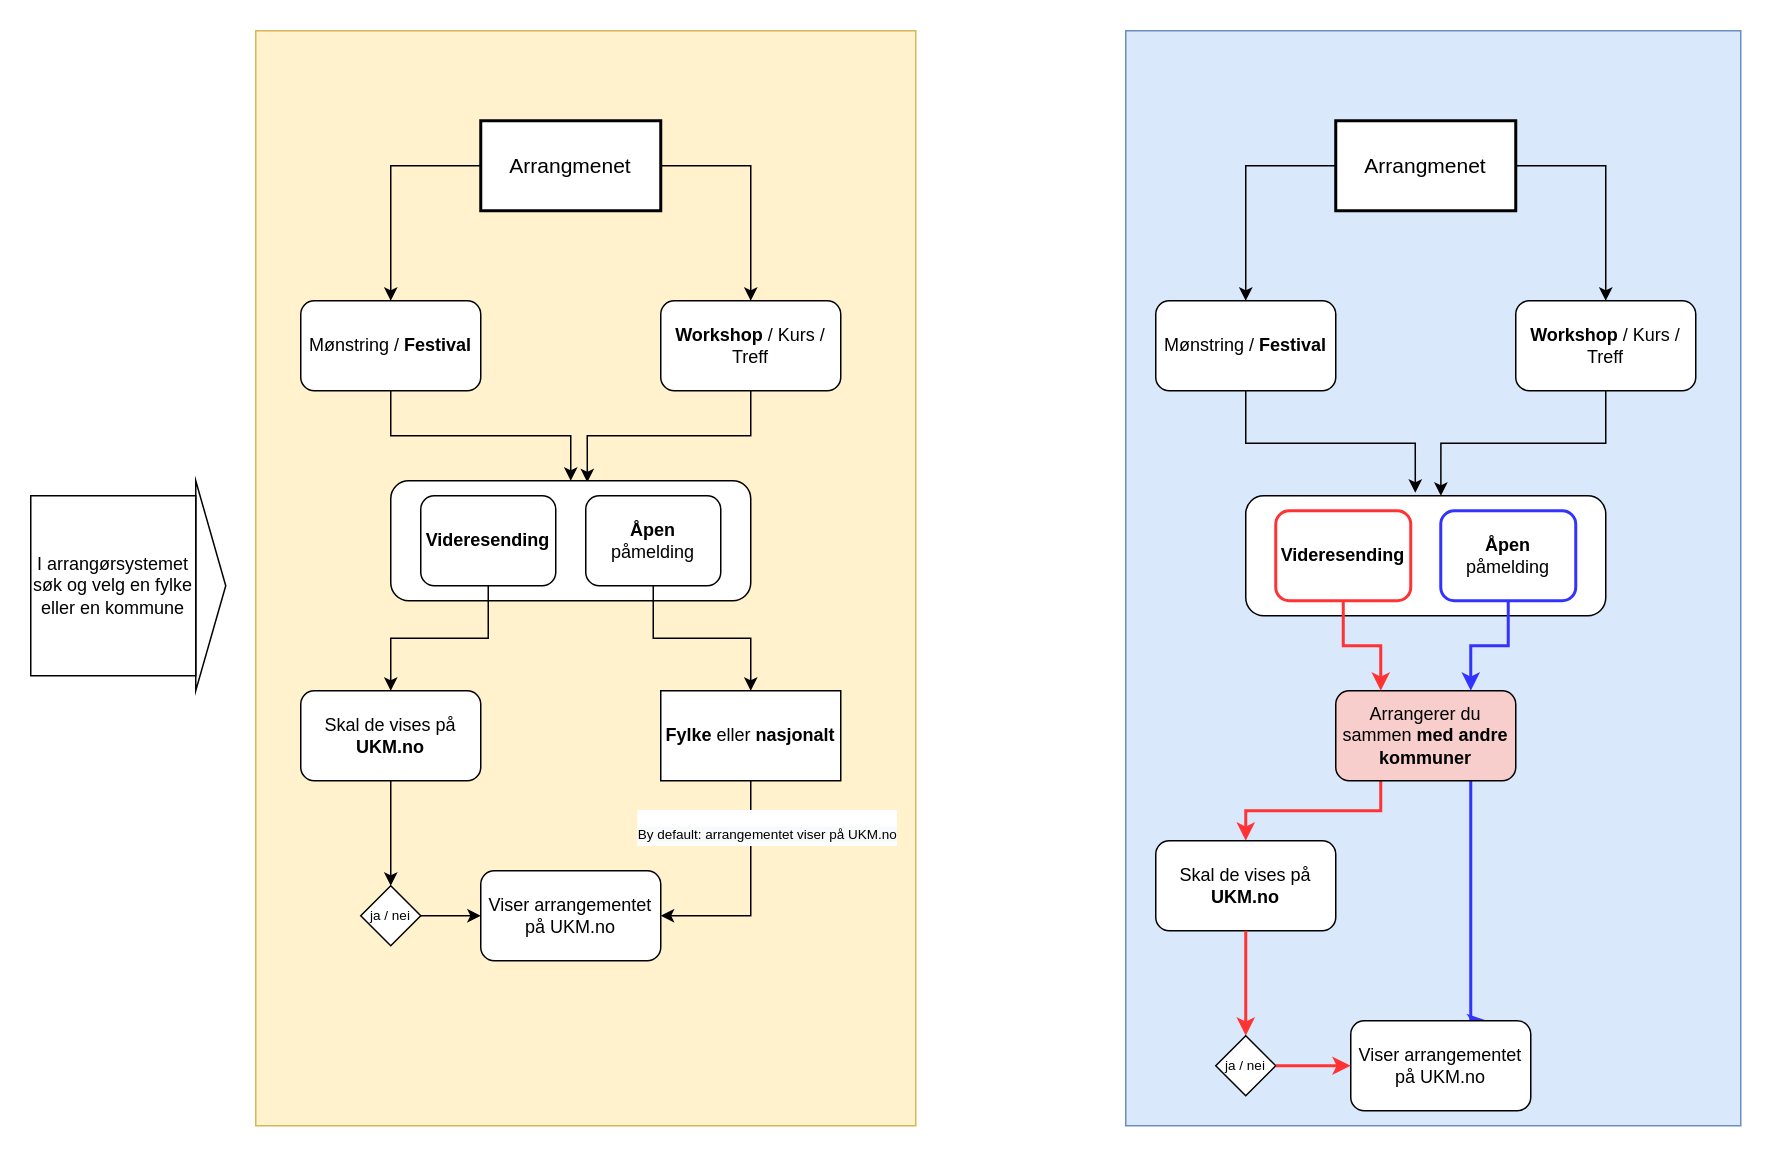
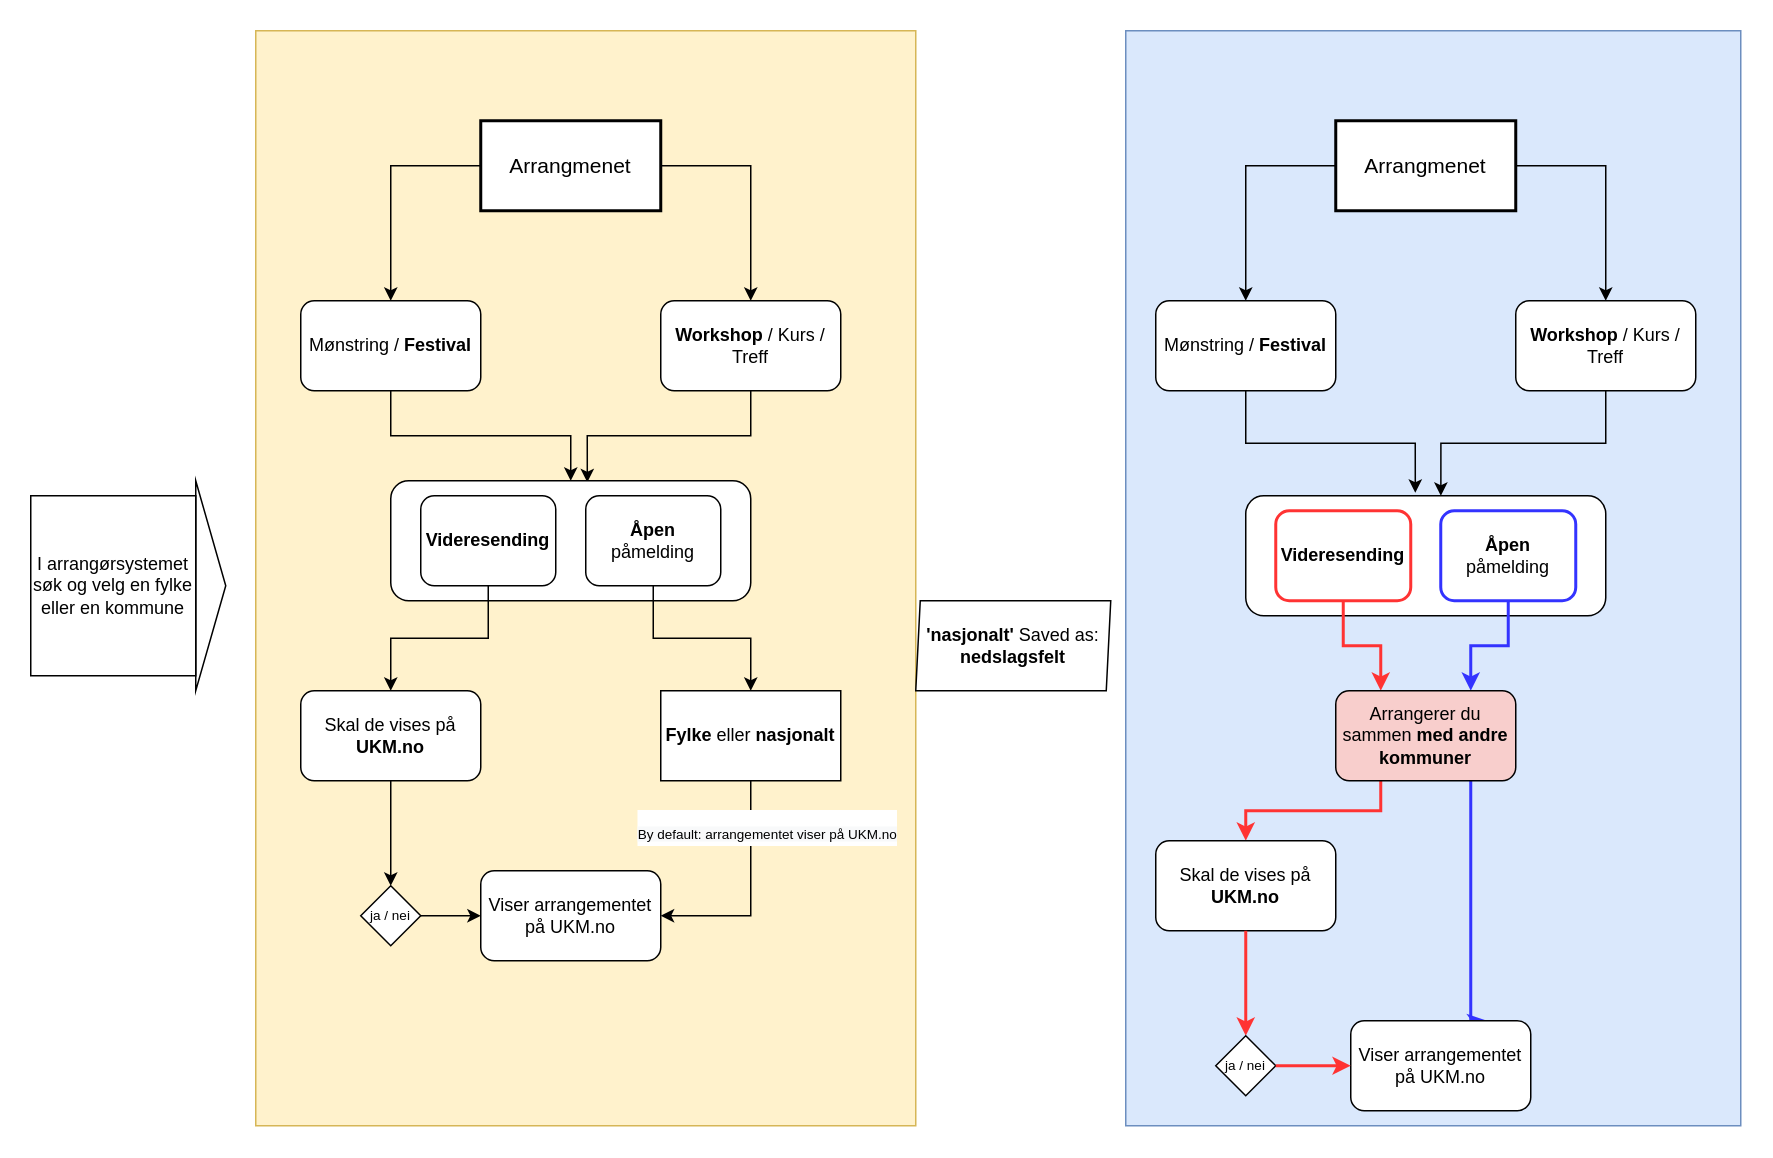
none -> (1013, 646)
